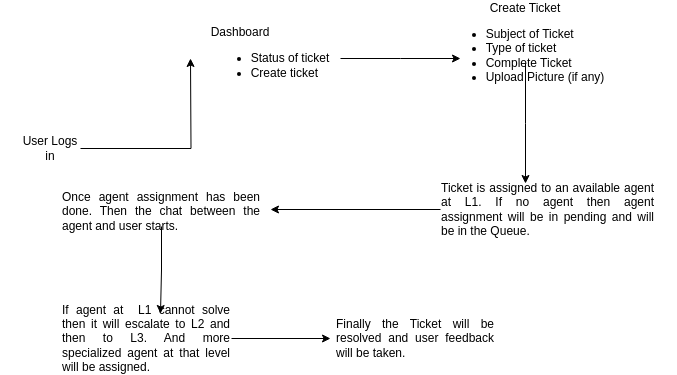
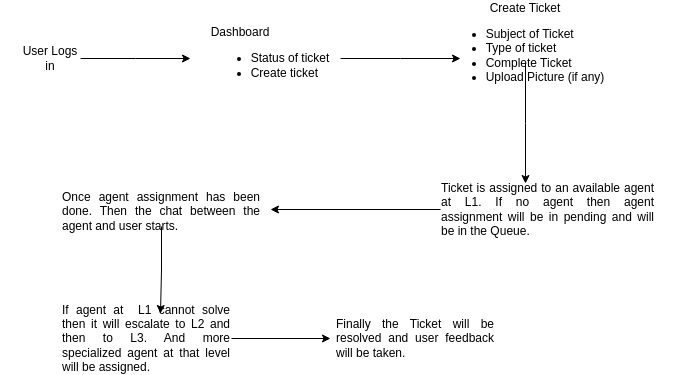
(51, 149) -> (51, 59)
